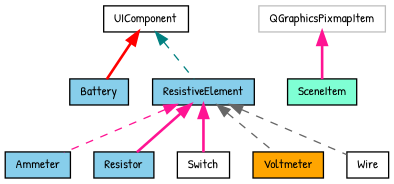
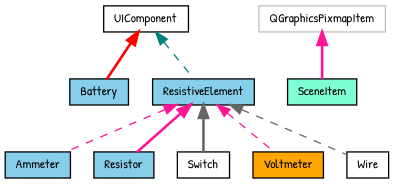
(251, 133) -> (251, 133)
(203, 135) -> (203, 135)
